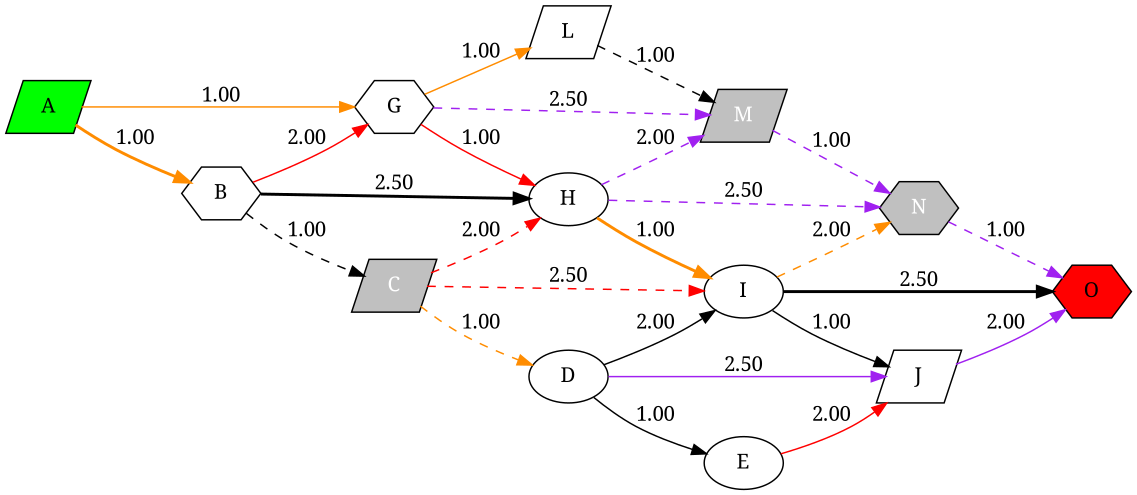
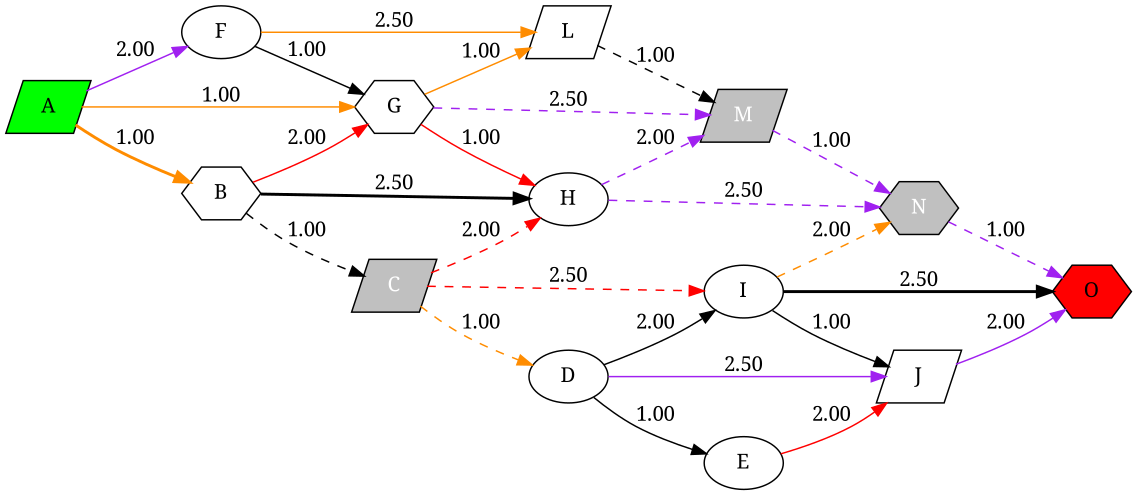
none -> (221, 32)
(645, 247) -> none
